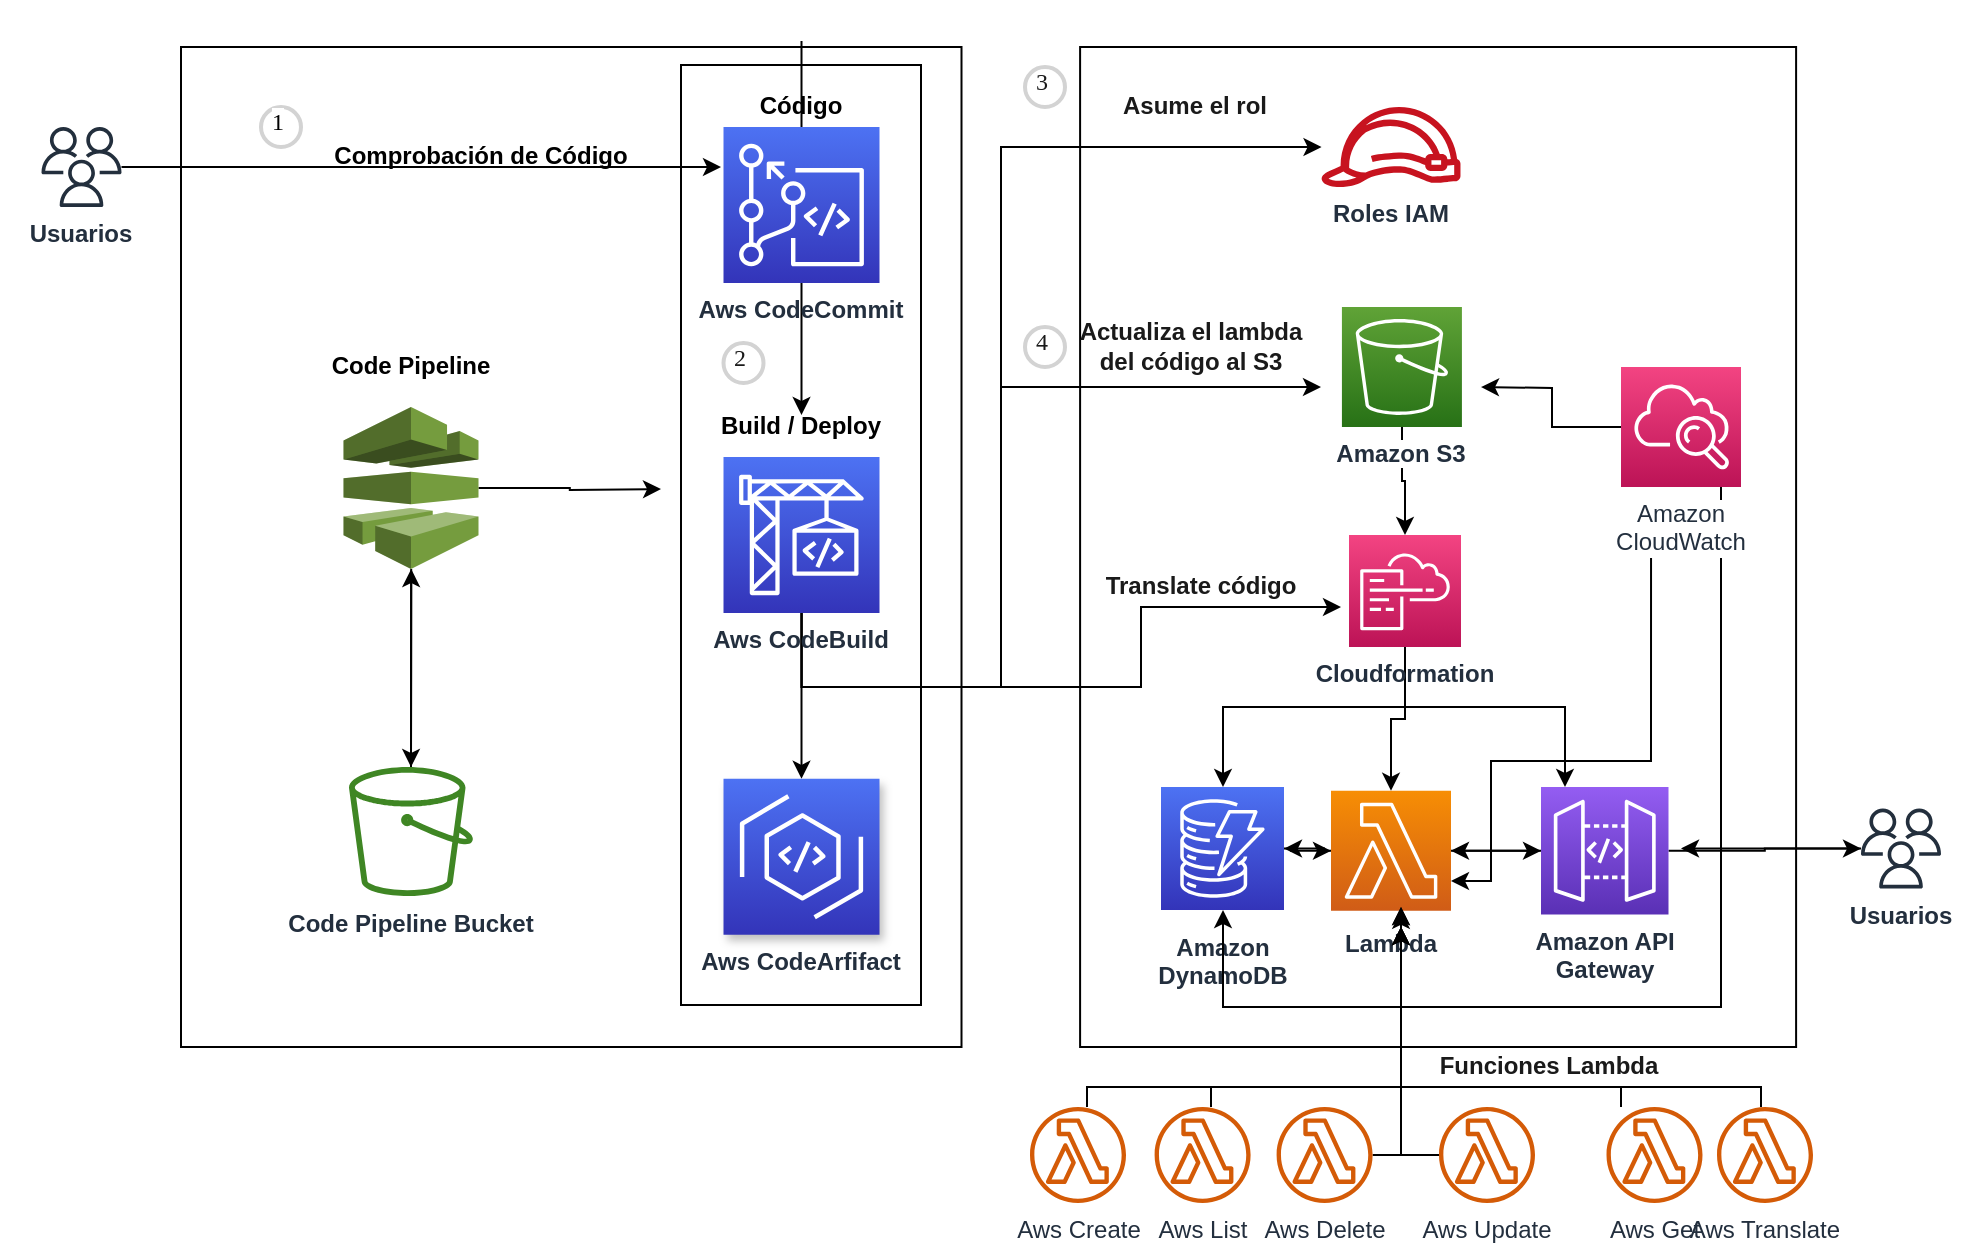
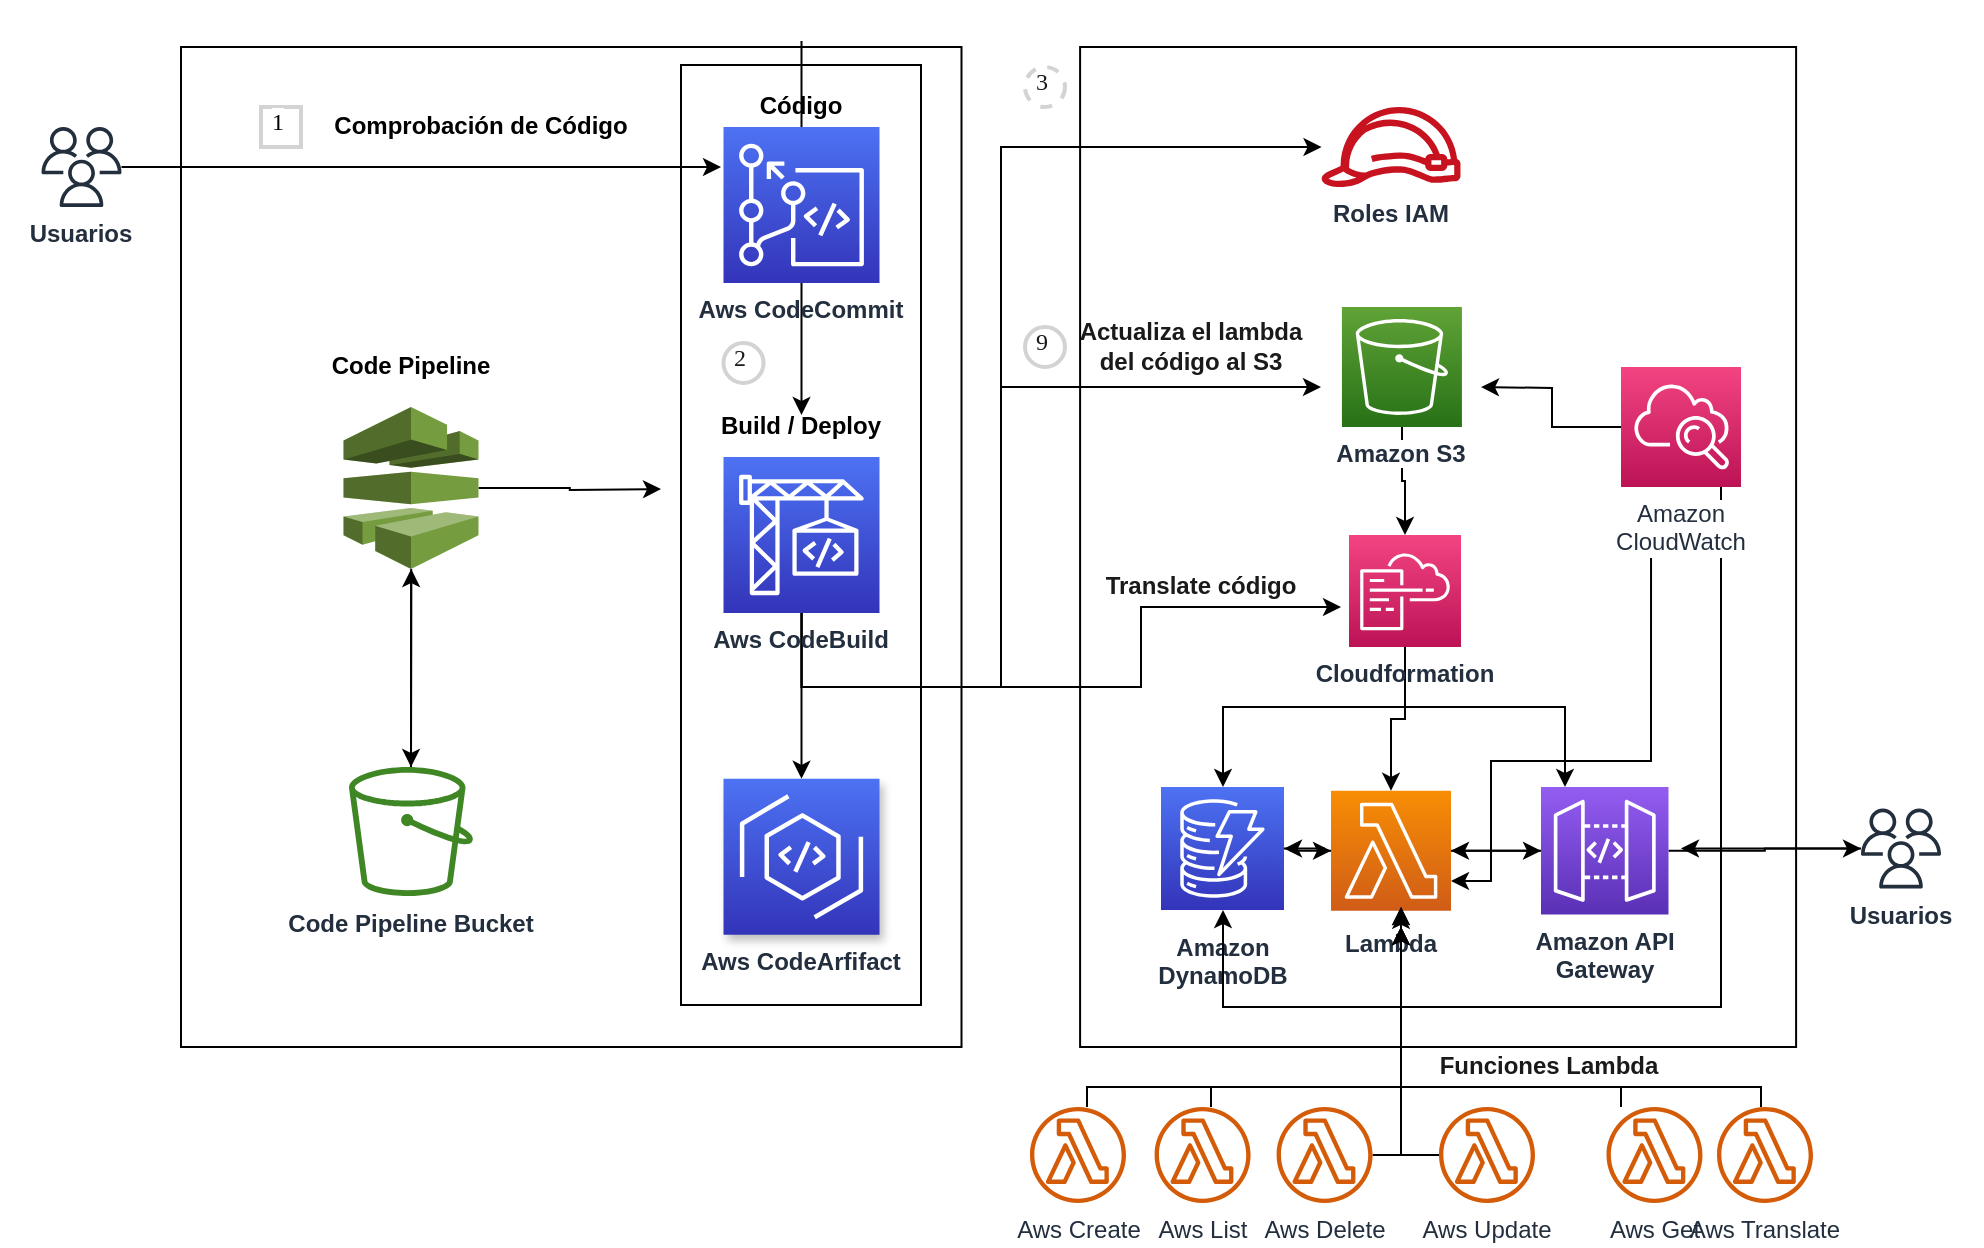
(1045, 87) -> (1045, 87)
(1194, 107) -> none
(281, 127) -> (281, 127)
(481, 157) -> (481, 127)
(1043, 343) -> (1043, 343)
